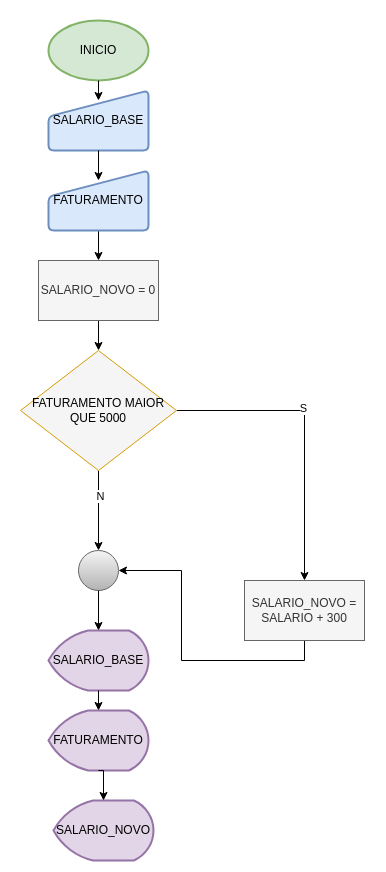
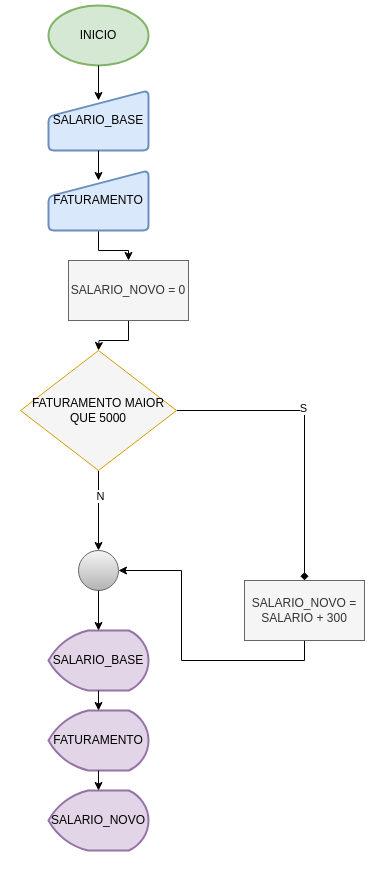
(99, 51) -> (99, 36)
(99, 291) -> (129, 291)
(305, 572) -> (305, 572)
(104, 831) -> (99, 821)
